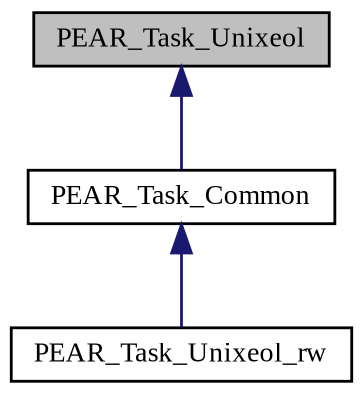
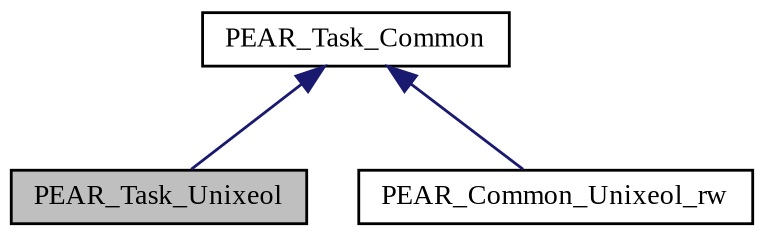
(181, 133) -> (246, 127)
(181, 355) -> (556, 197)
